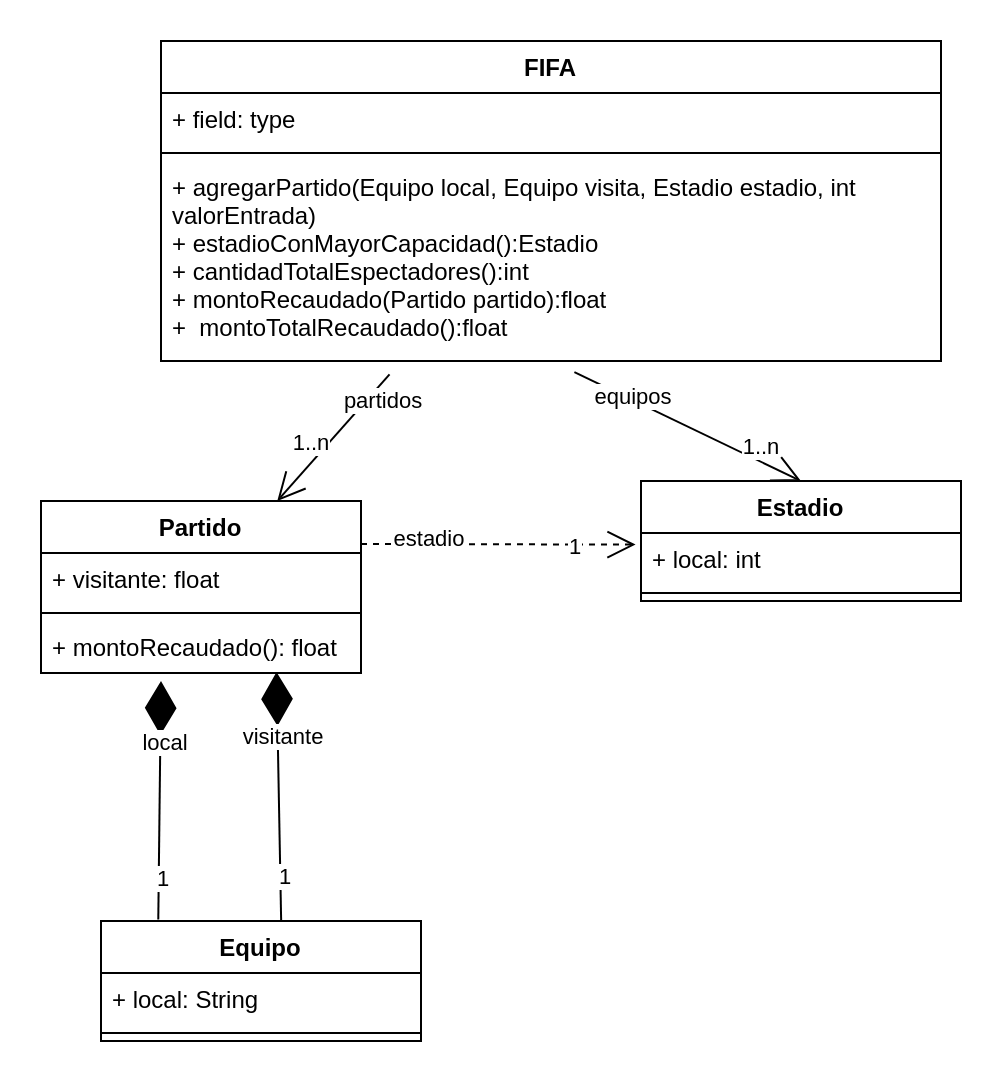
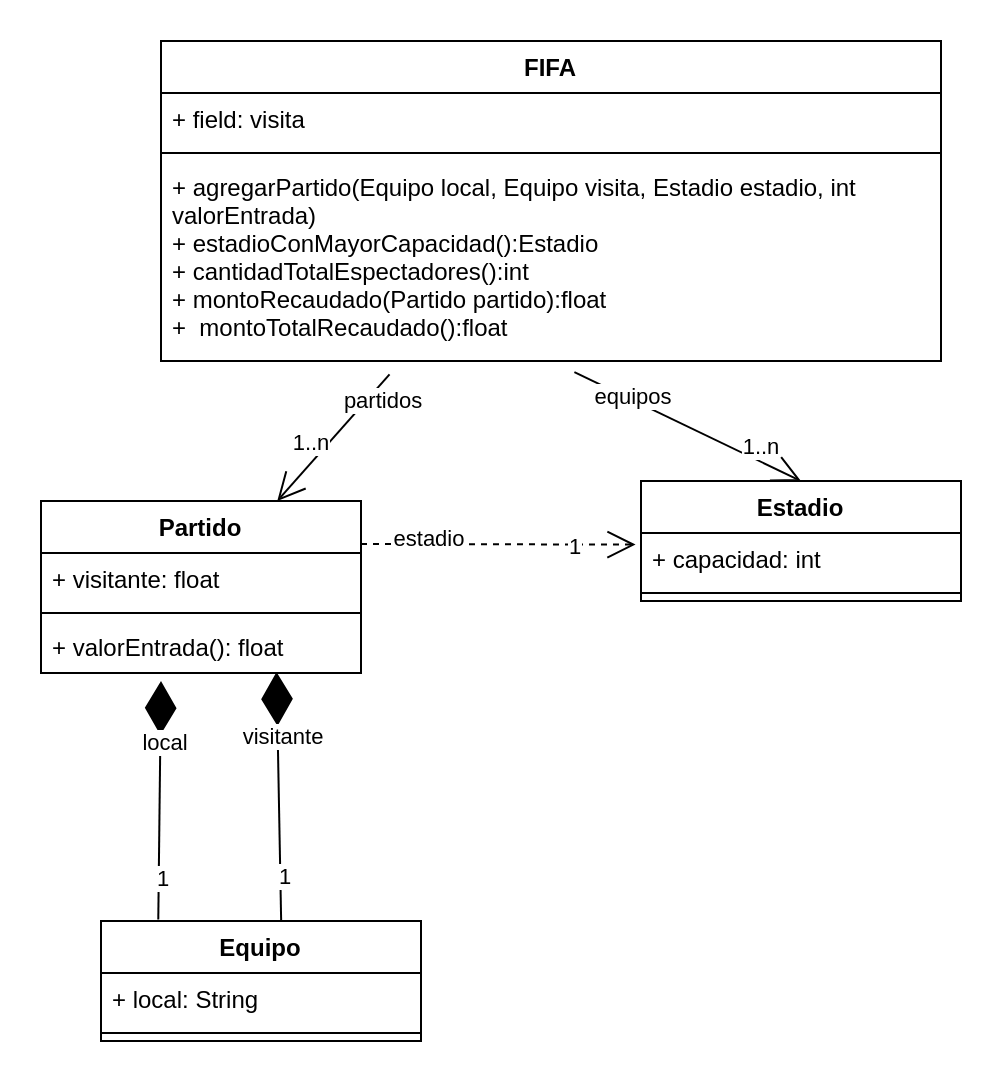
(244, 120) -> (251, 120)
(714, 560) -> (744, 560)
(208, 648) -> (191, 648)
